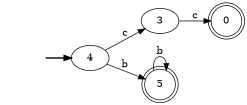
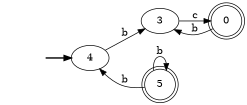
(125, 33) -> (125, 33)
none -> (197, 34)
(123, 70) -> (123, 86)
